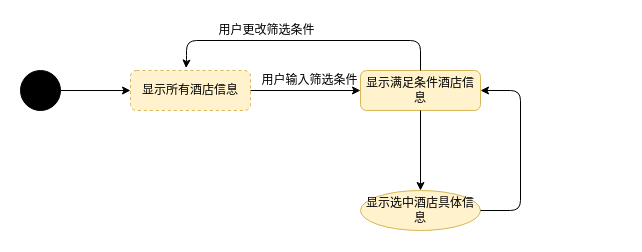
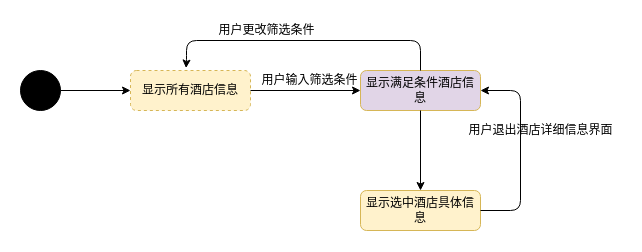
(421, 91) -> (421, 91)
none -> (541, 131)
(421, 211) -> (421, 211)
